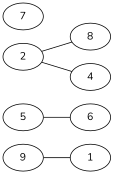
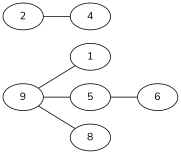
(23, 16) -> none
(57, 47) -> (57, 117)
none -> (57, 97)
